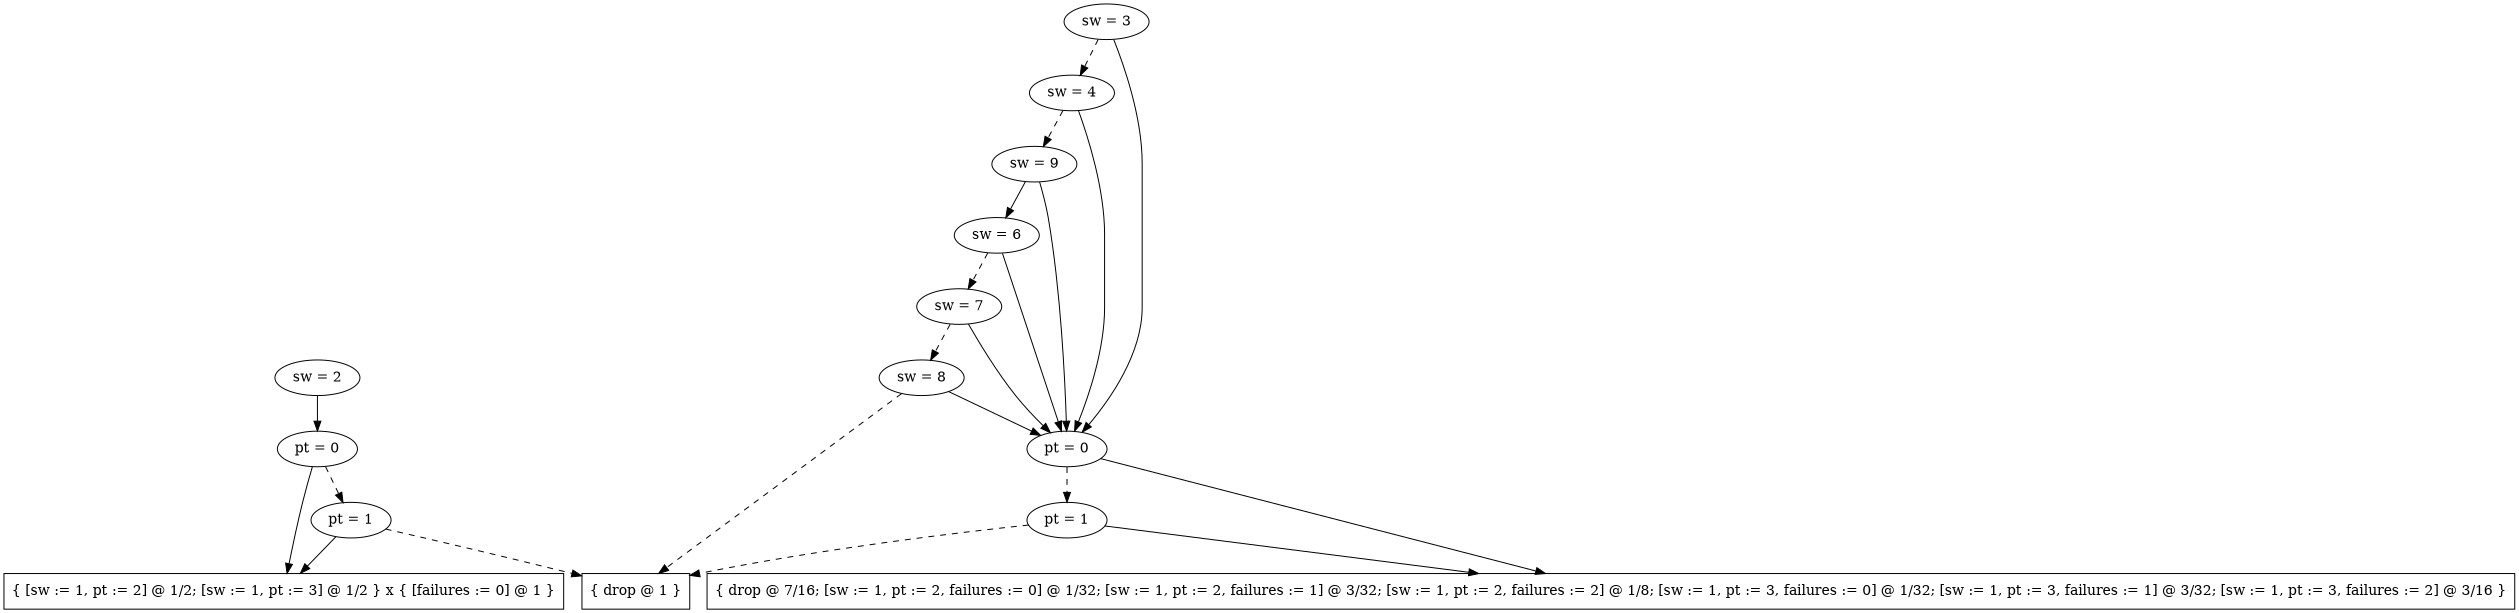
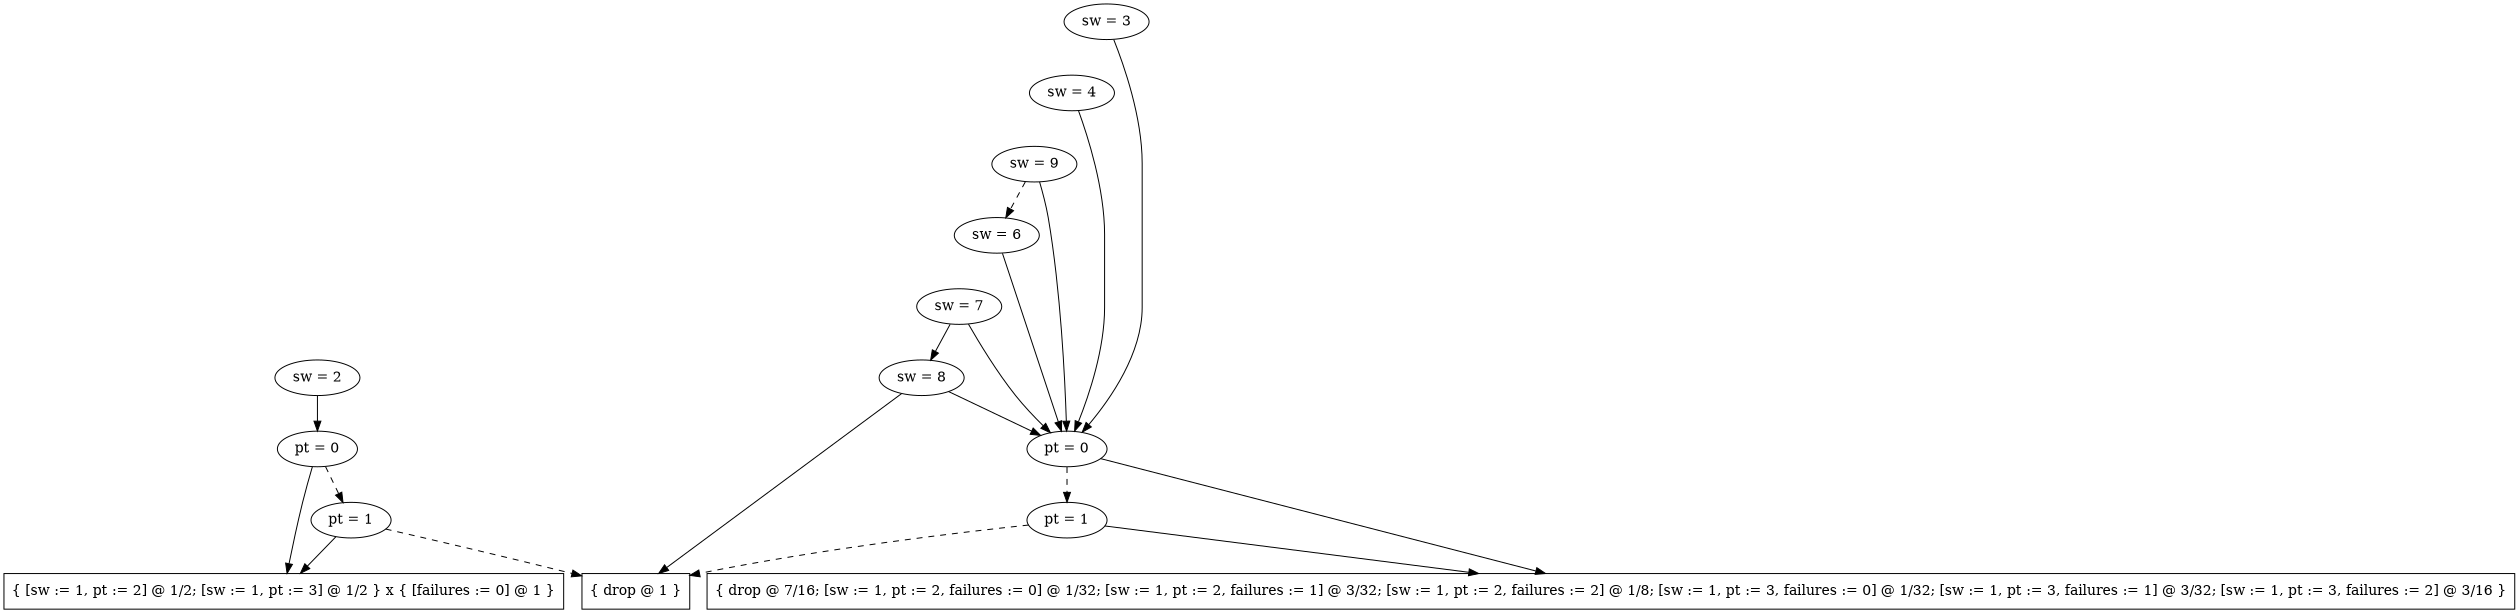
(1091, 53) -> none
(1056, 124) -> none
(1018, 195) -> (1018, 195)
(980, 267) -> none
(943, 338) -> (943, 338)
(784, 481) -> (784, 481)
